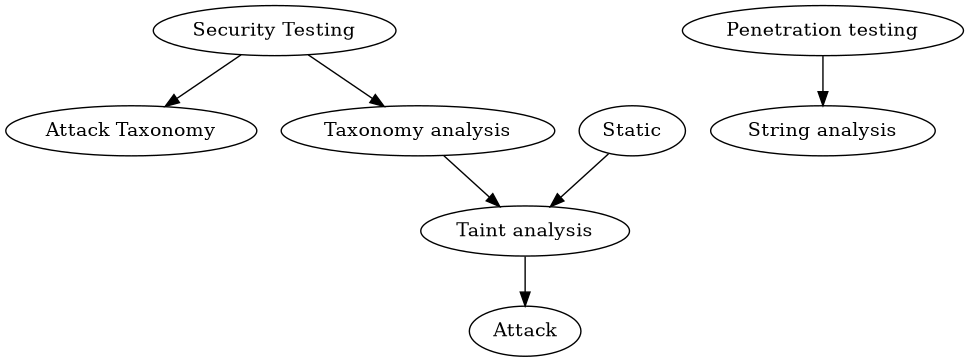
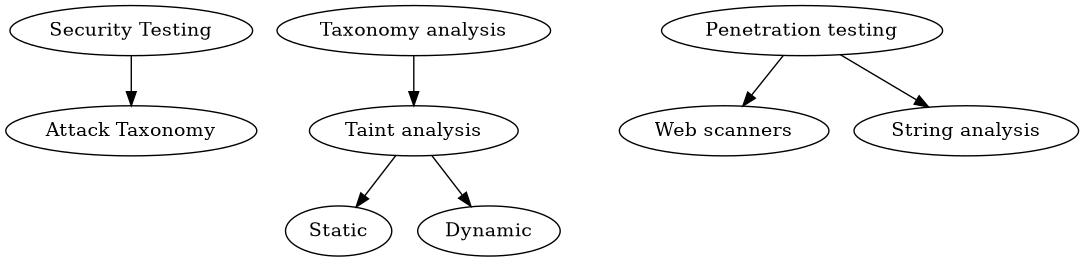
(340, 77) -> none
none -> (724, 131)
(585, 176) -> (380, 176)
(525, 331) -> (489, 231)
